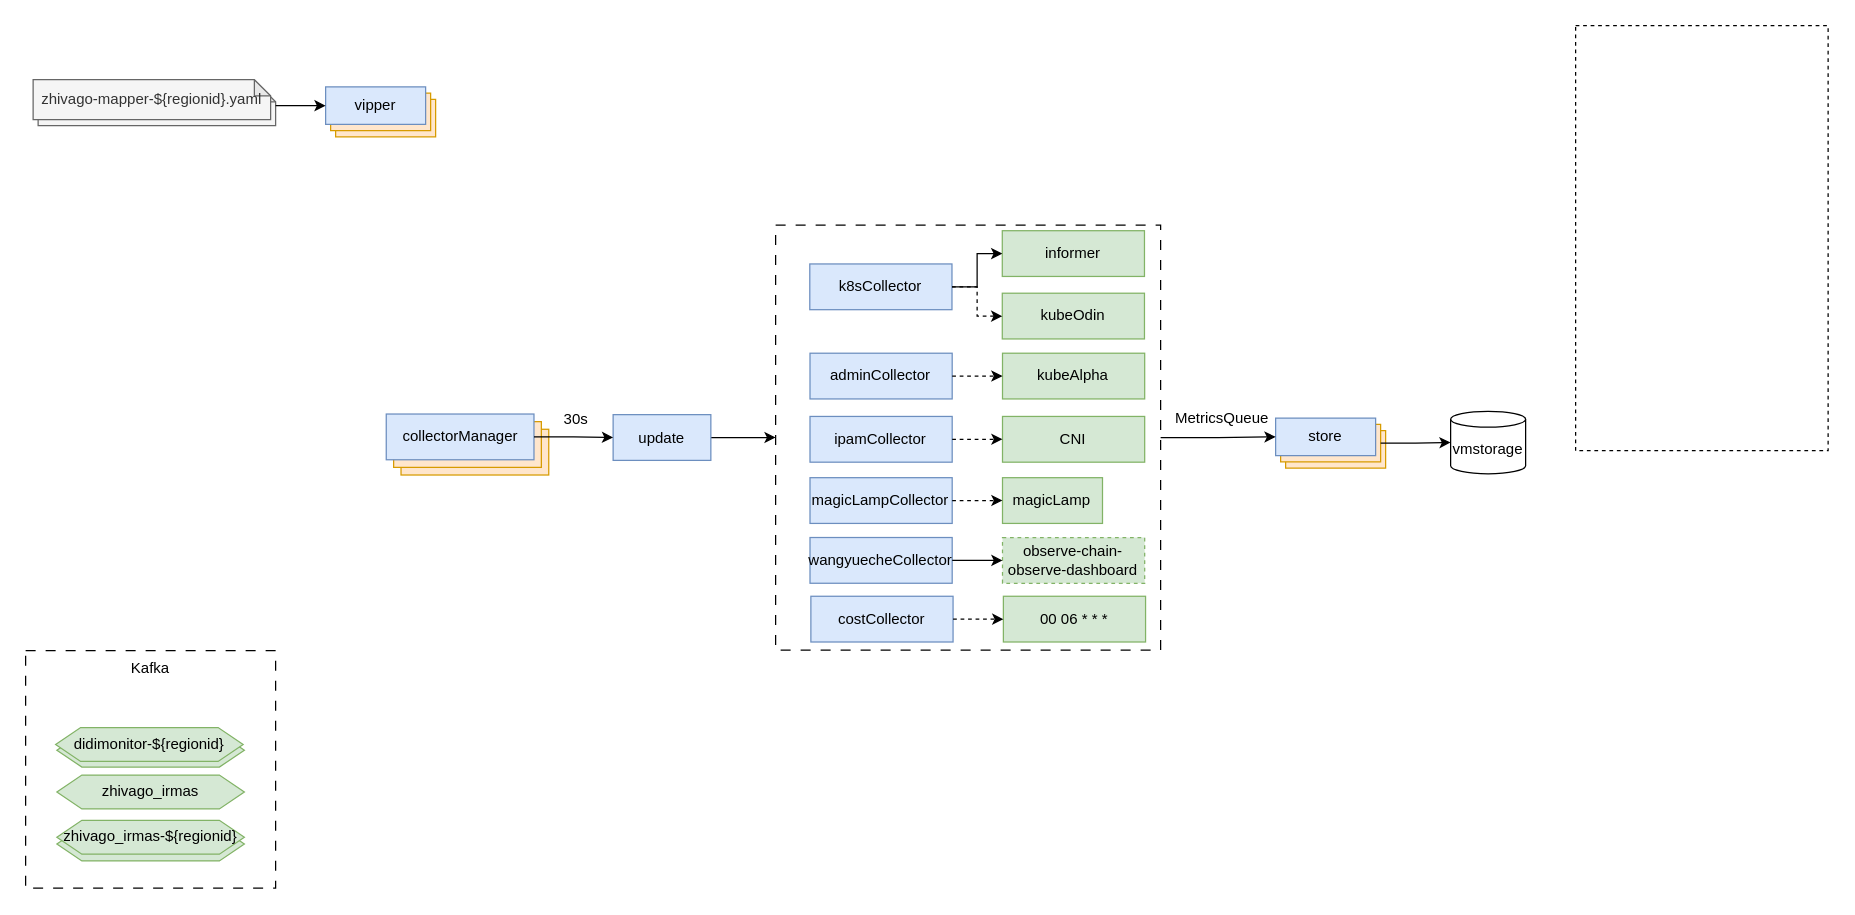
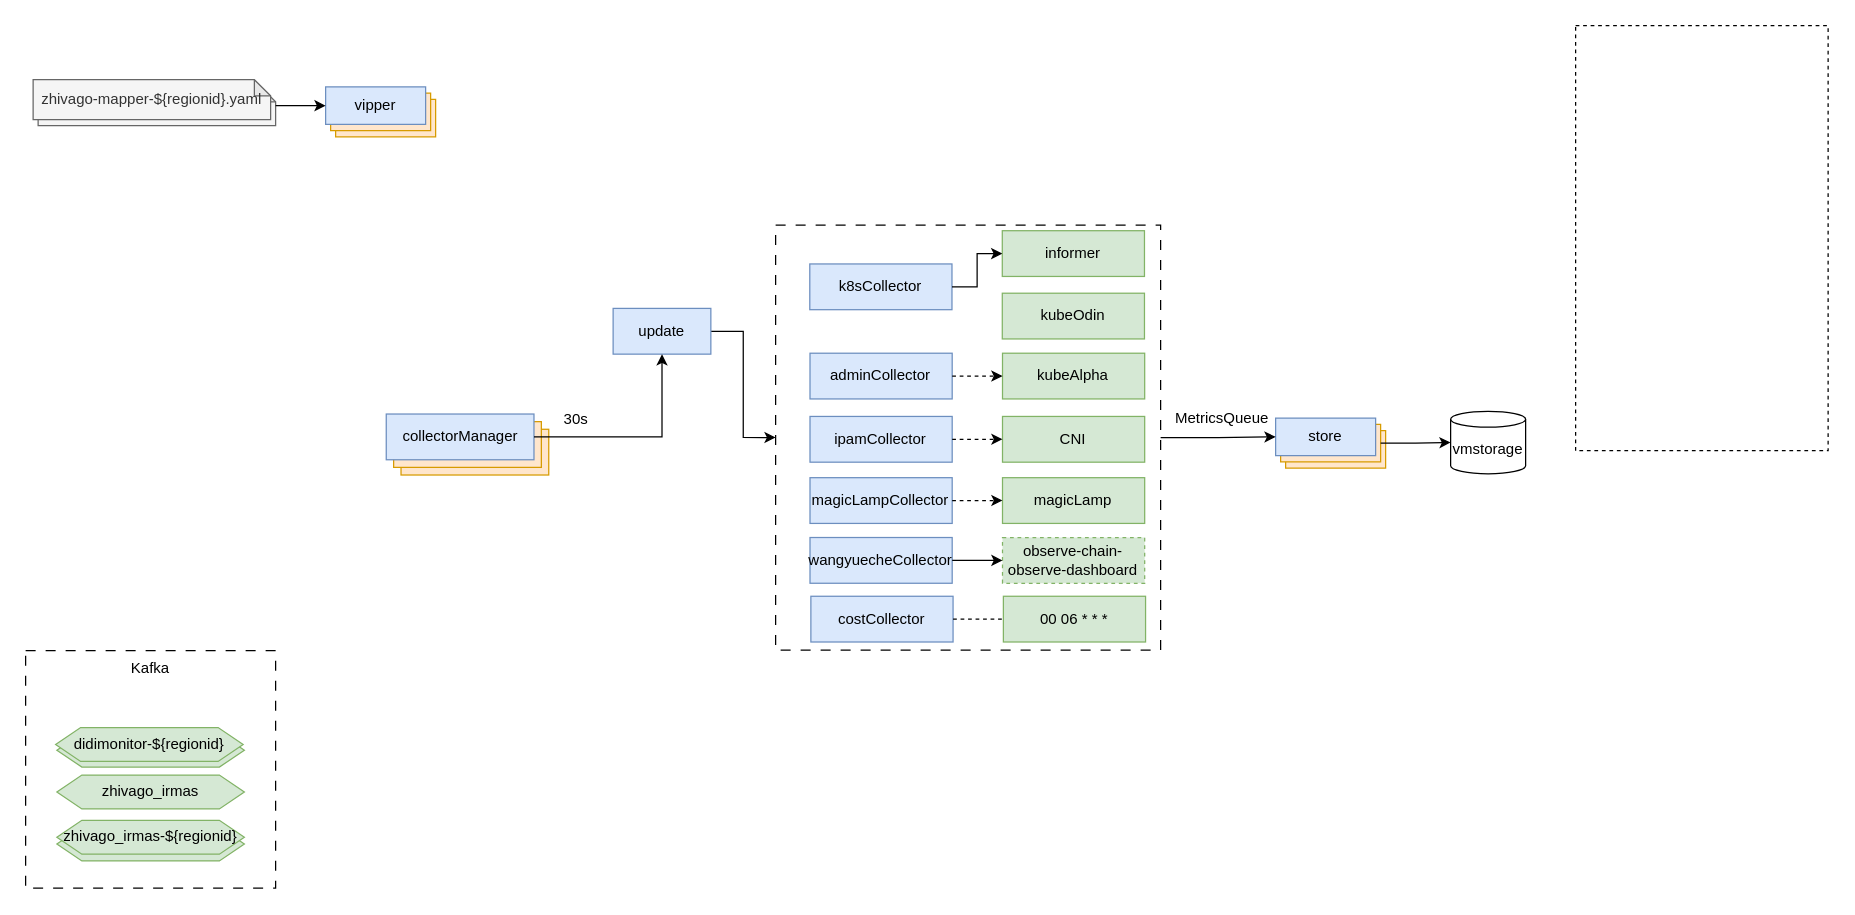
(977, 311) -> none
(662, 438) -> (662, 331)
(1052, 501) -> (1074, 501)
(993, 619) -> (997, 619)
